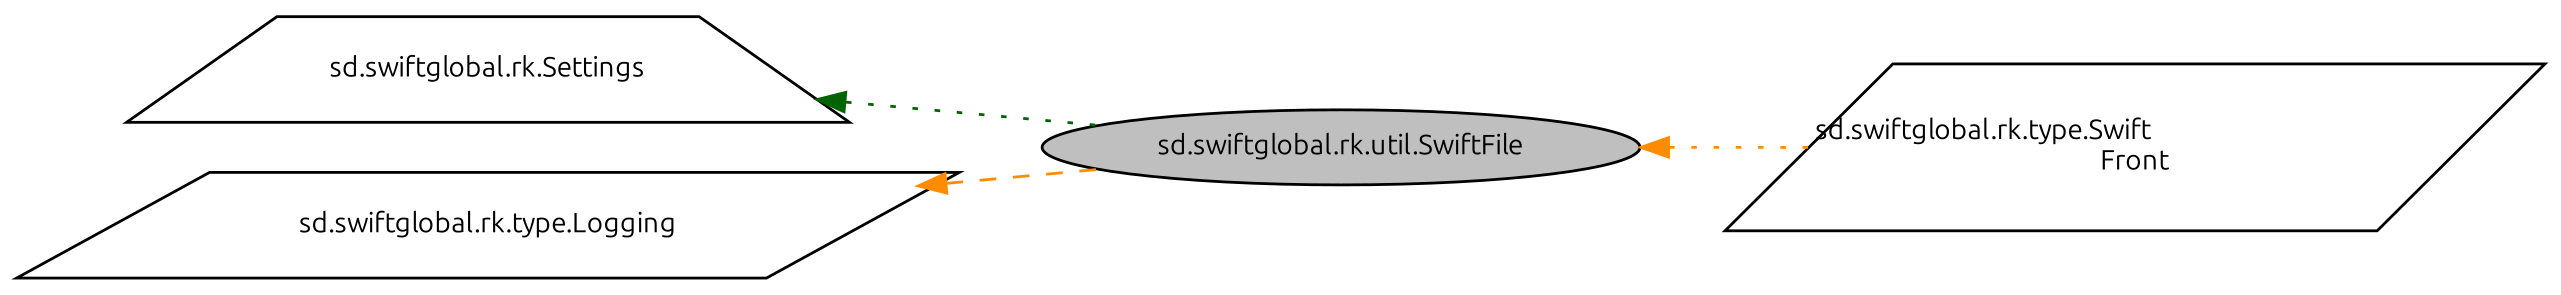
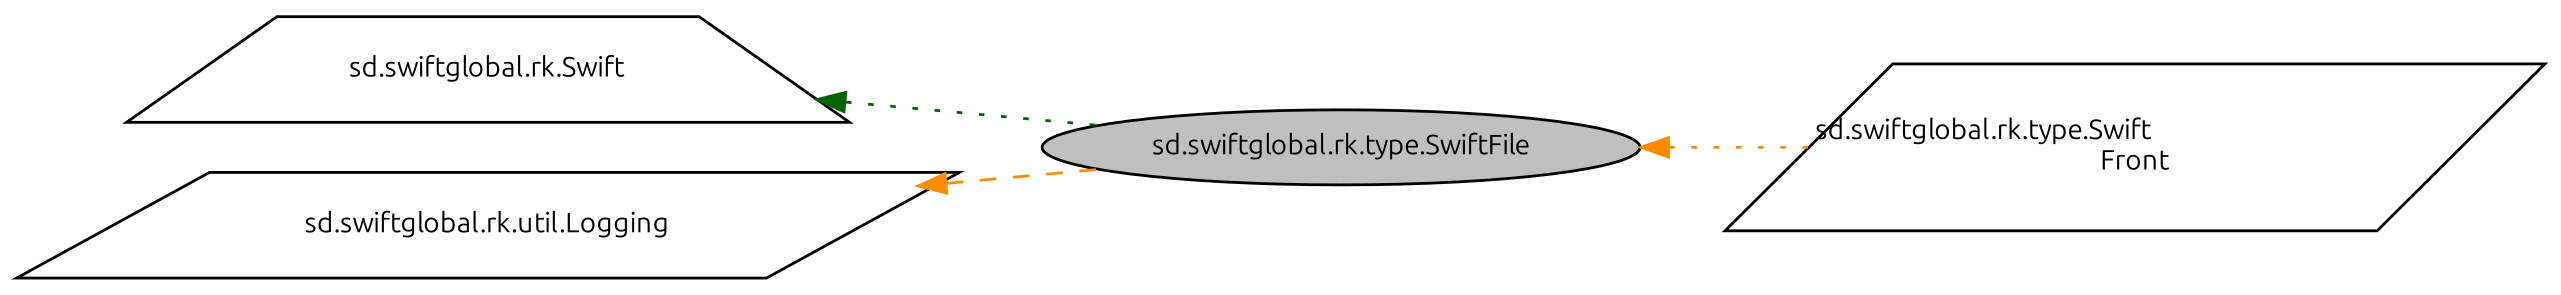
(488, 70) -> (488, 70)
(1341, 147) -> (1341, 147)
(488, 225) -> (488, 225)
